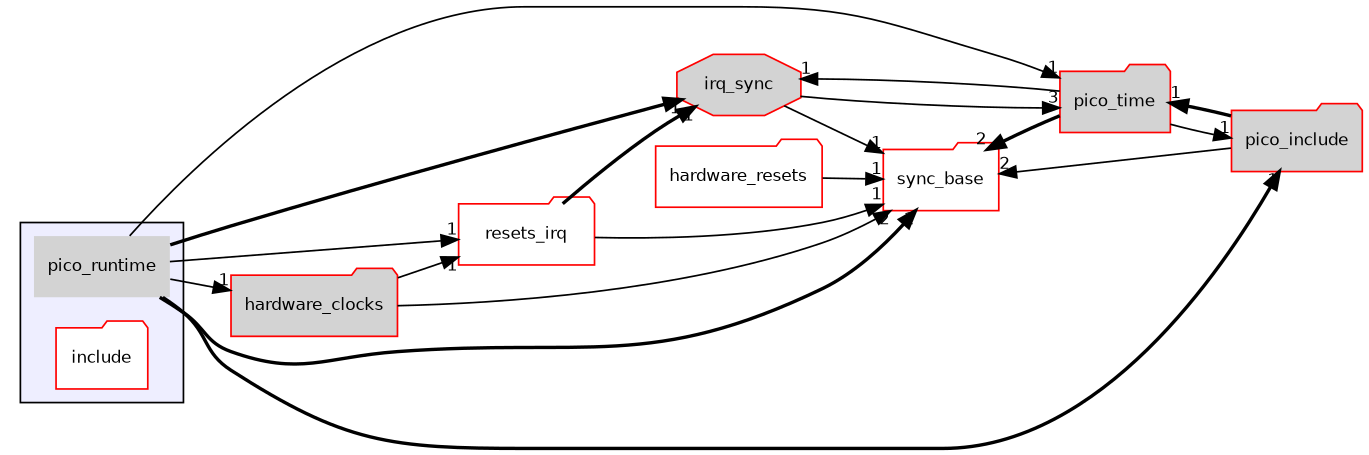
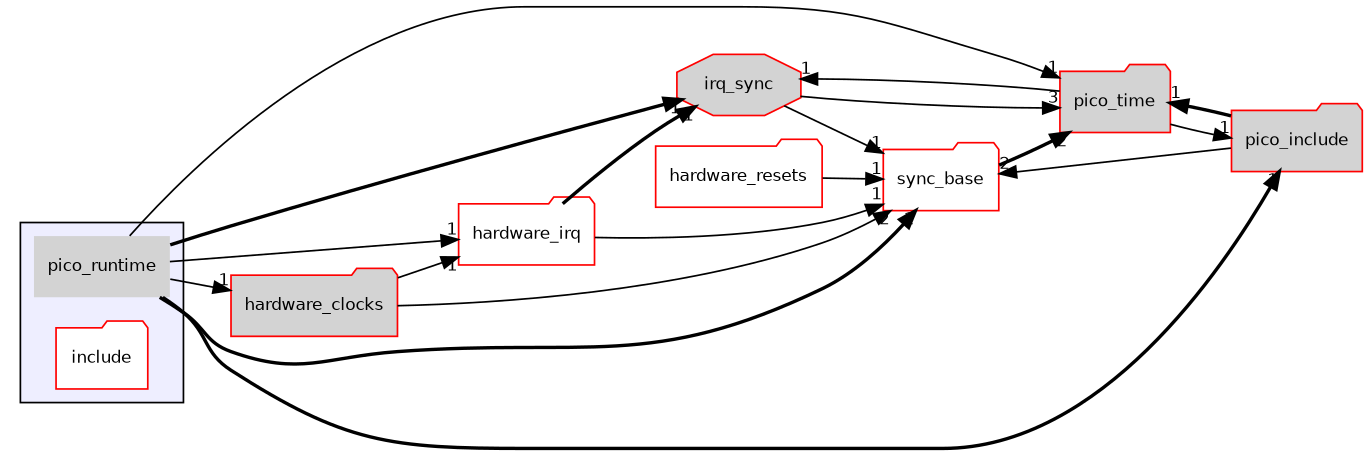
(1031, 128) -> (1026, 153)
(527, 234) -> (527, 234)
